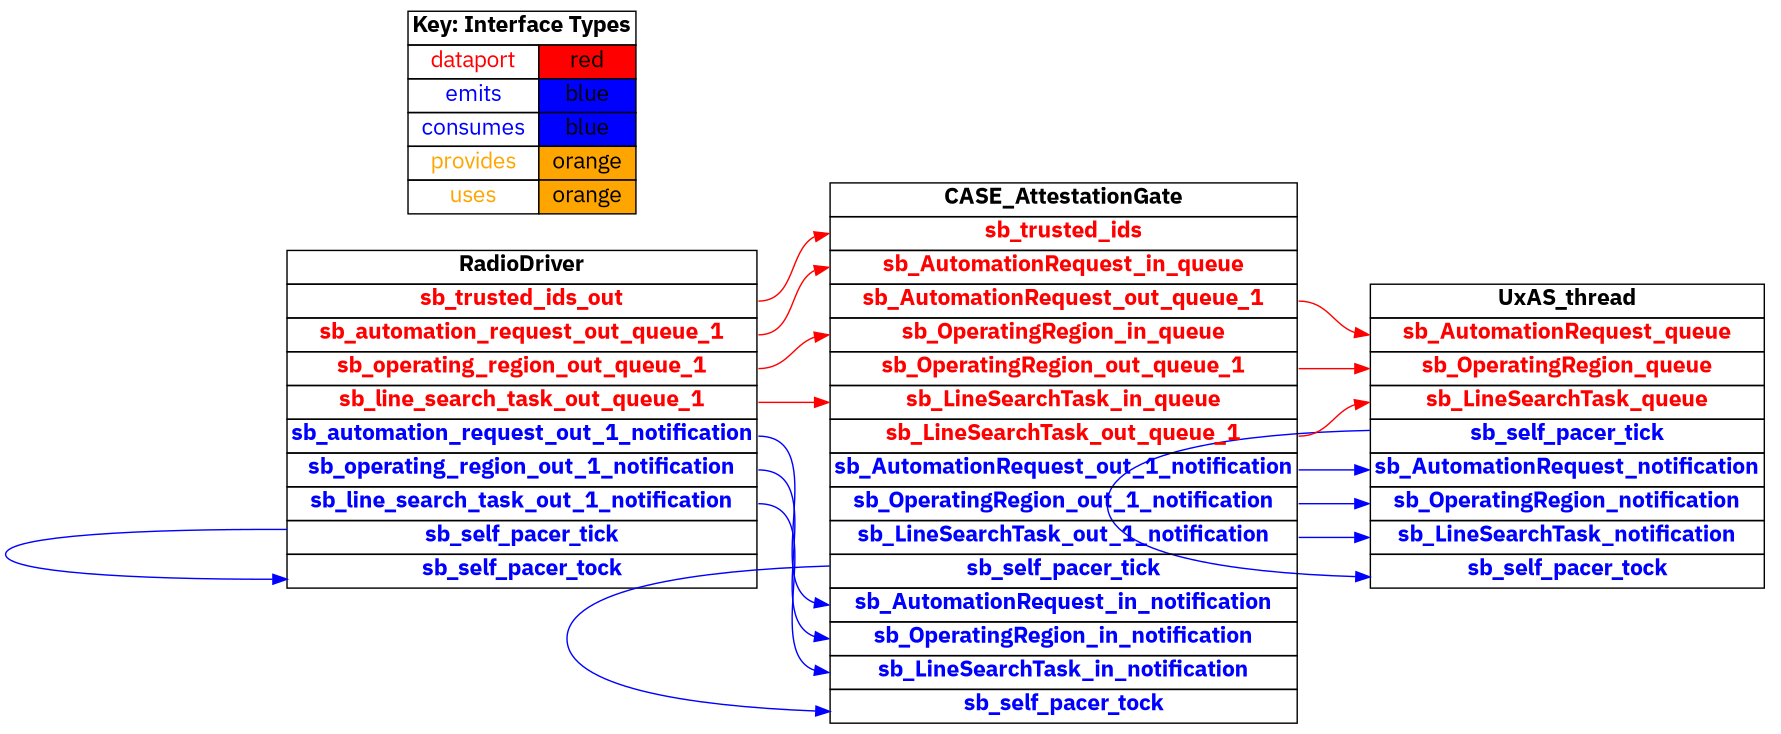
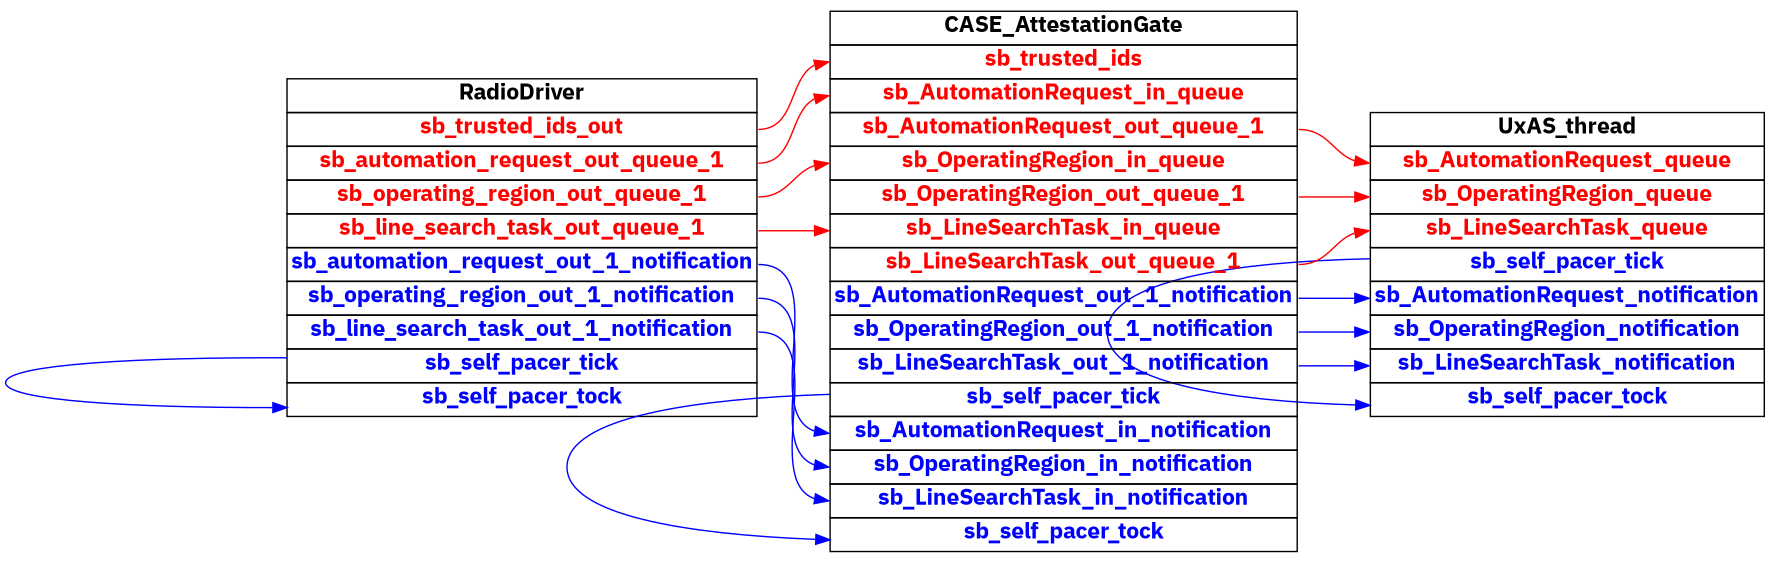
(522, 113) -> none
